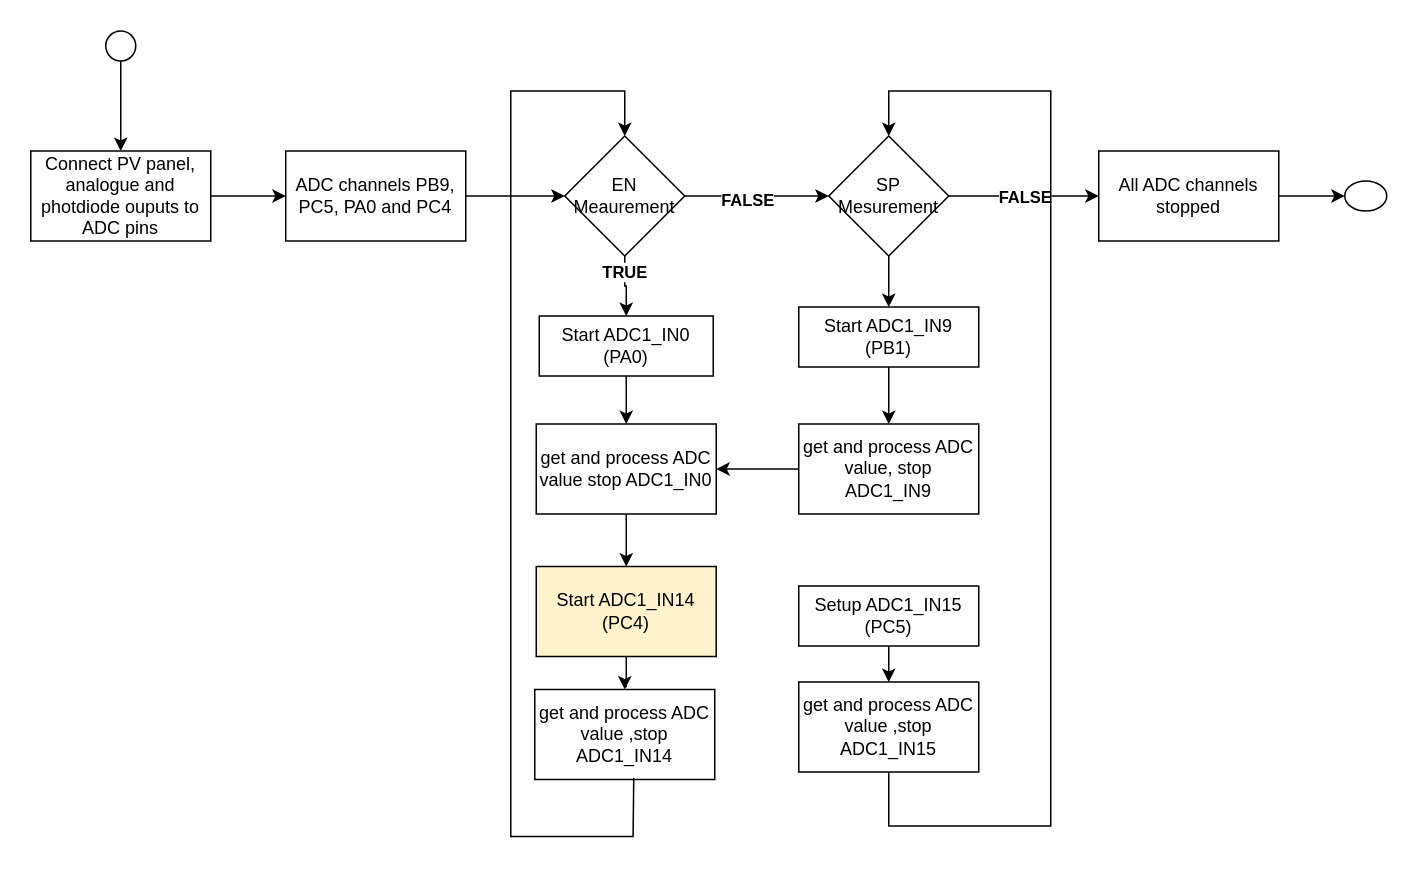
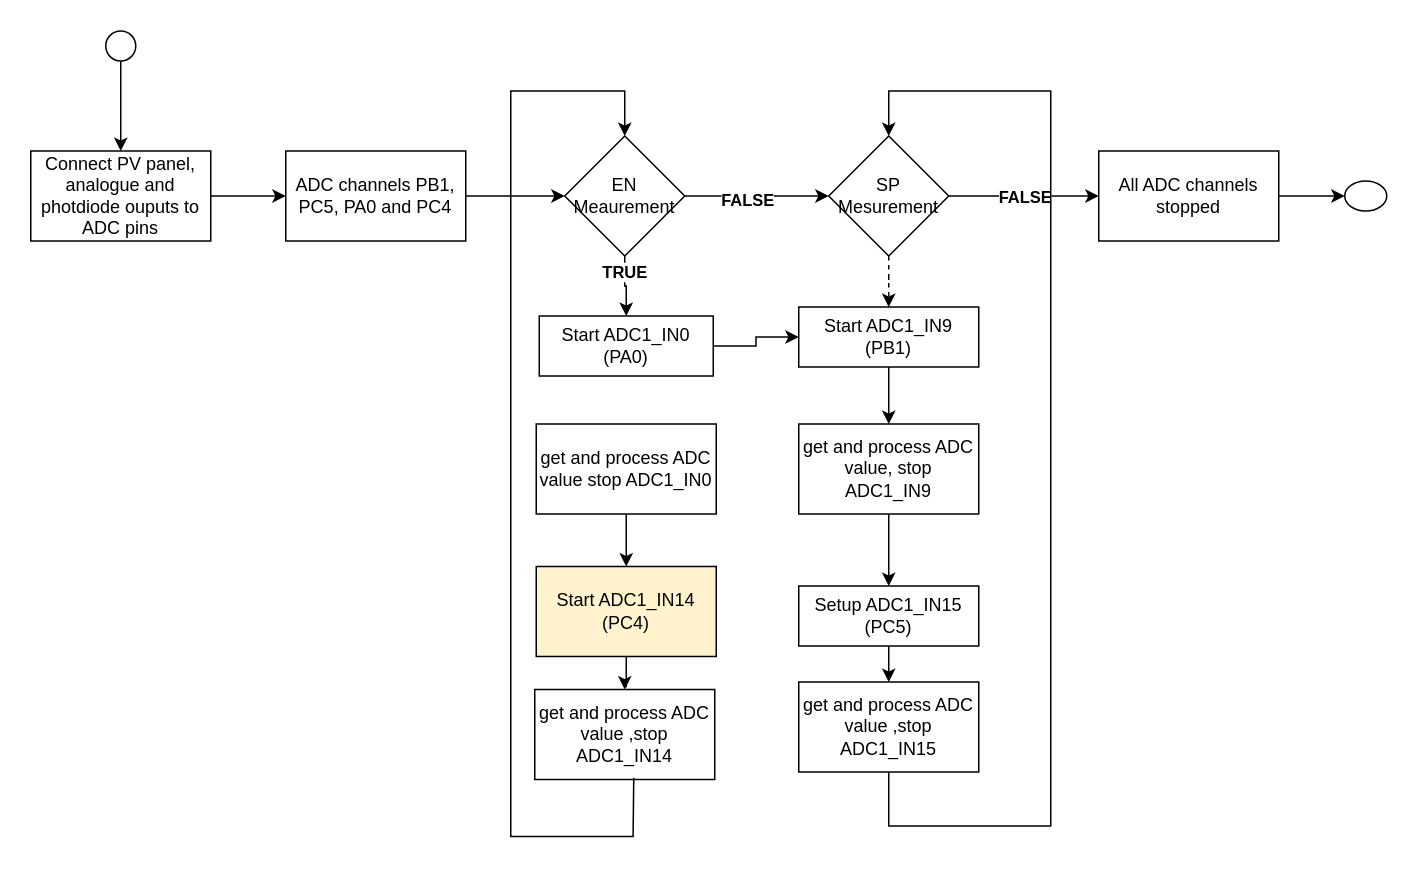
(376, 196) -> (376, 196)
(889, 284) -> (889, 284)
(626, 405) -> (756, 346)
(762, 469) -> (889, 545)
